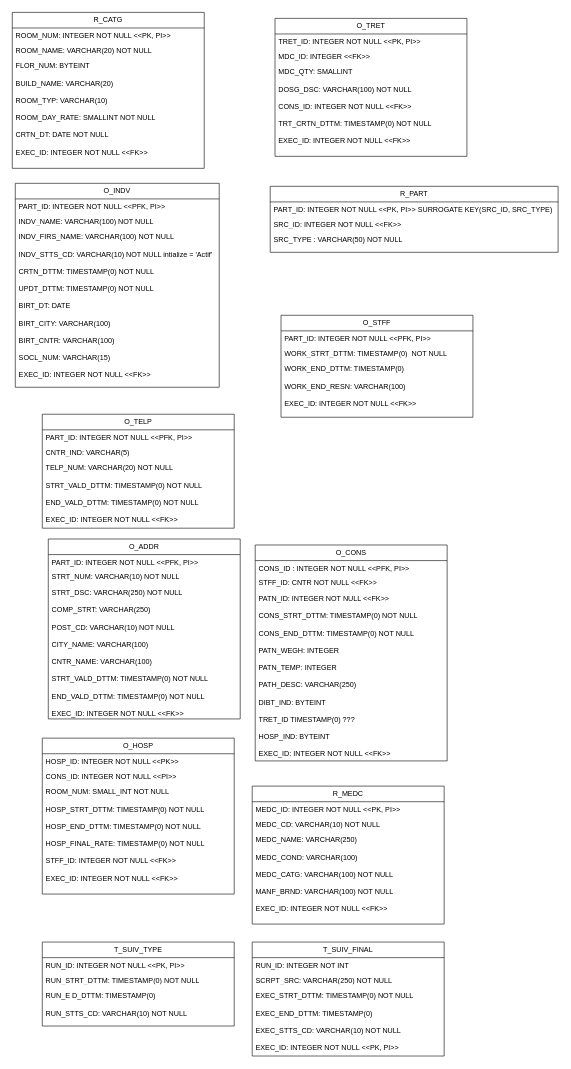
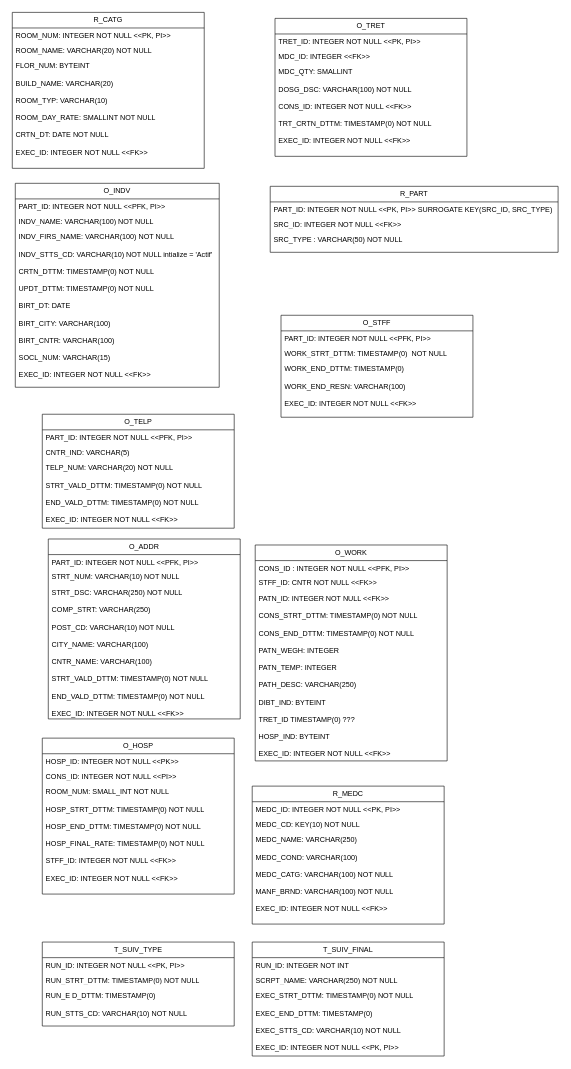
(351, 553) -> (351, 553)
(311, 825) -> (303, 825)
(317, 981) -> (319, 981)
